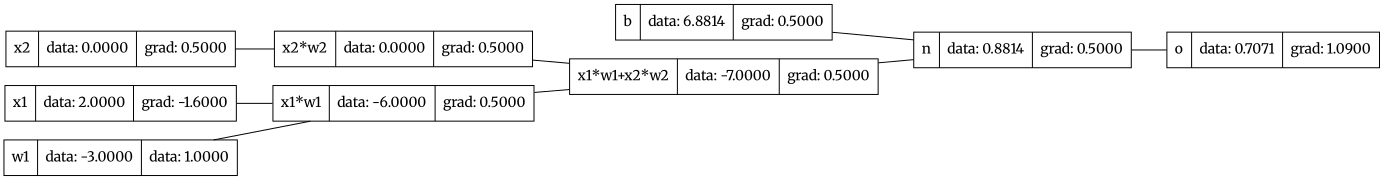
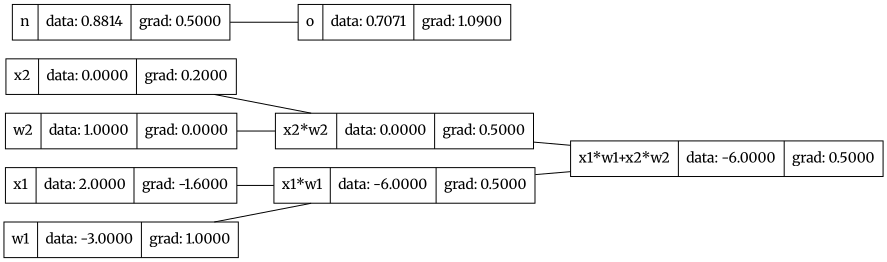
(724, 22) -> none
(186, 48) -> (186, 76)
(896, 61) -> none
(728, 76) -> (731, 158)
none -> (121, 131)
(189, 157) -> (190, 239)
